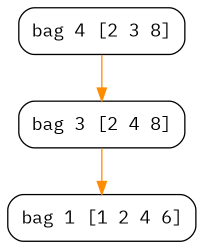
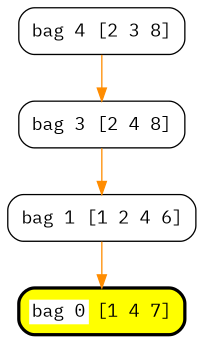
none -> (102, 311)
